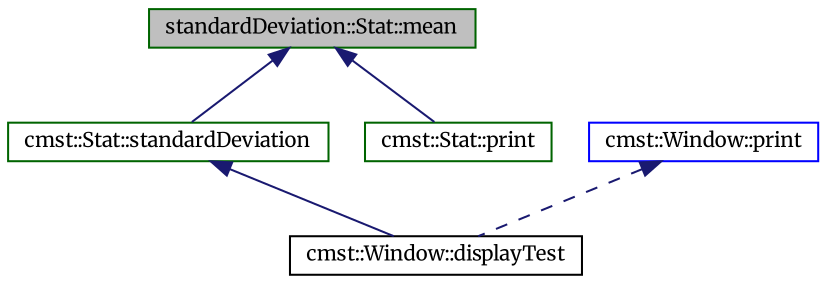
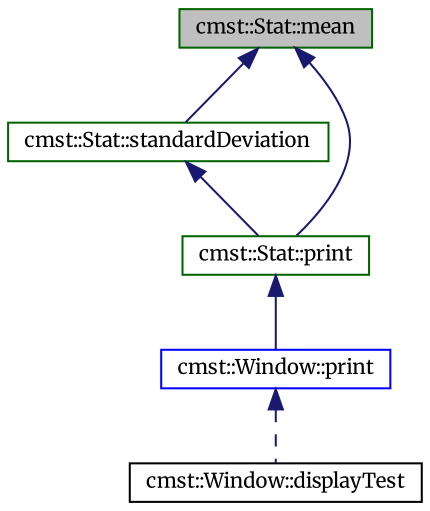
(312, 28) -> (276, 28)
(312, 203) -> (230, 206)
none -> (276, 323)
